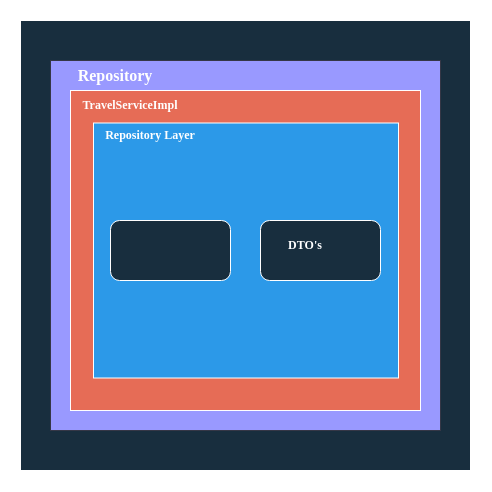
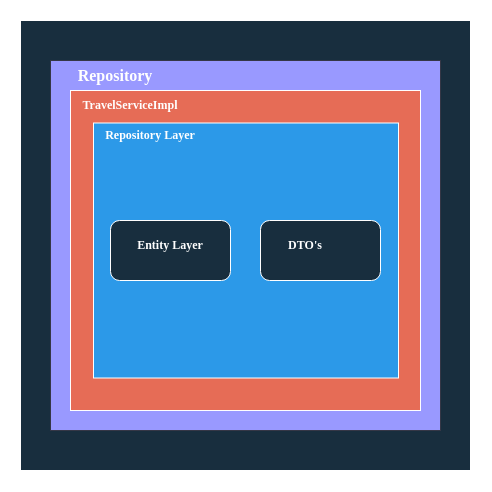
none -> (171, 246)
